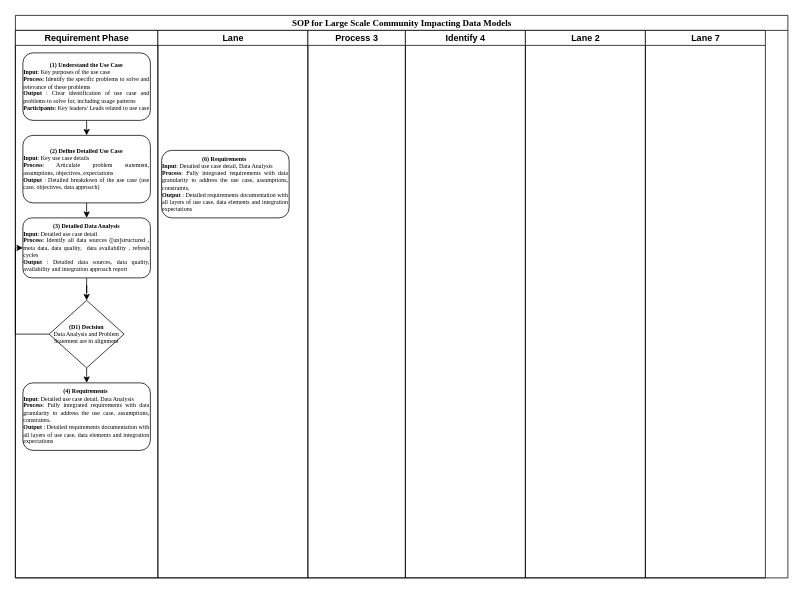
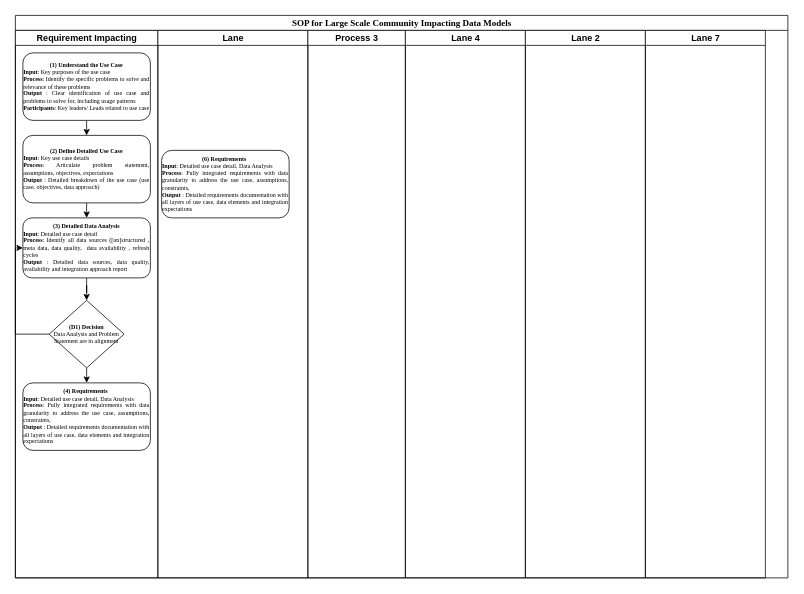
(87, 38) -> (87, 38)
(466, 38) -> (466, 38)
